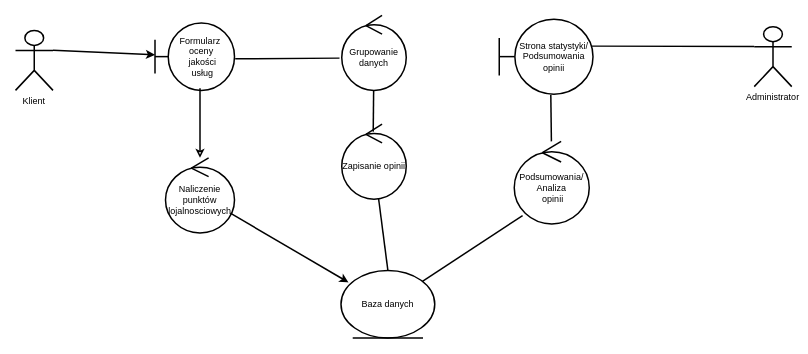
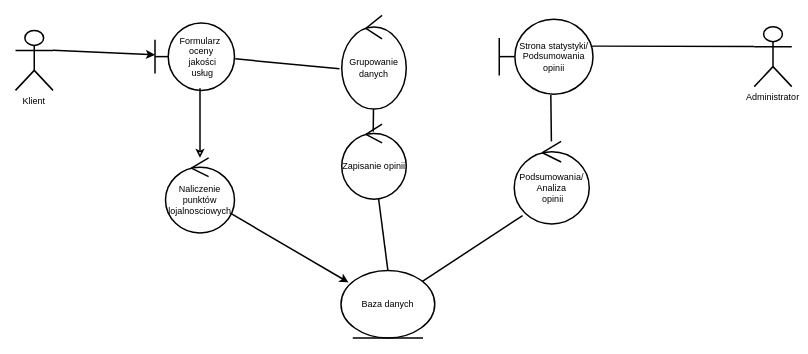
(374, 53) -> (374, 62)
